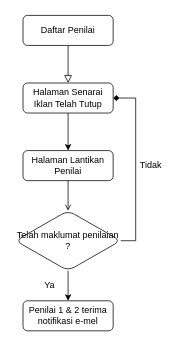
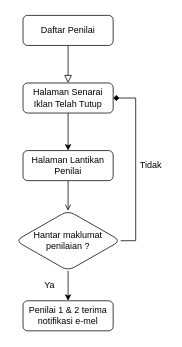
(68, 240) -> (68, 240)
